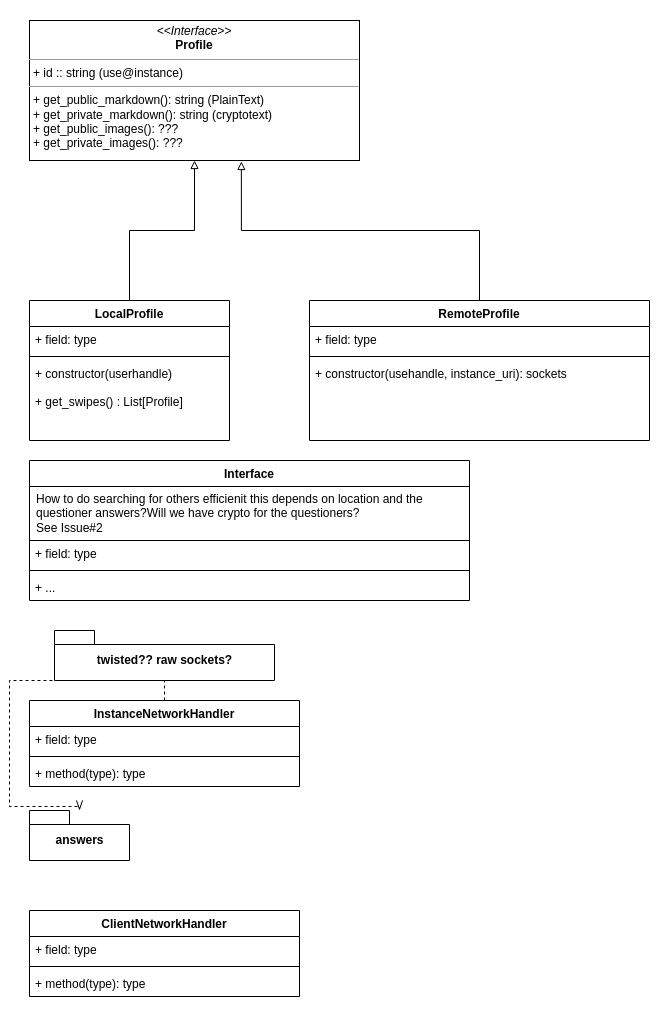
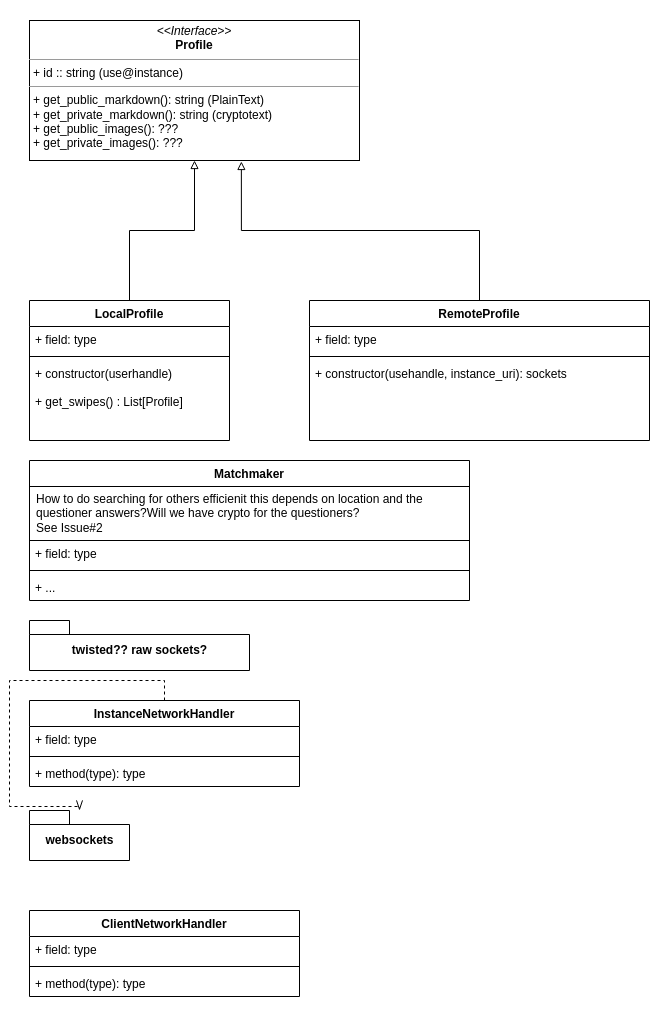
(249, 474) -> (249, 474)
(165, 656) -> (140, 646)
(80, 841) -> (80, 841)
